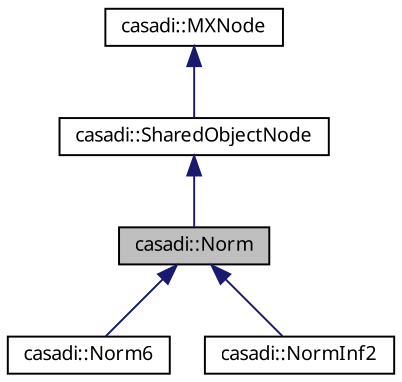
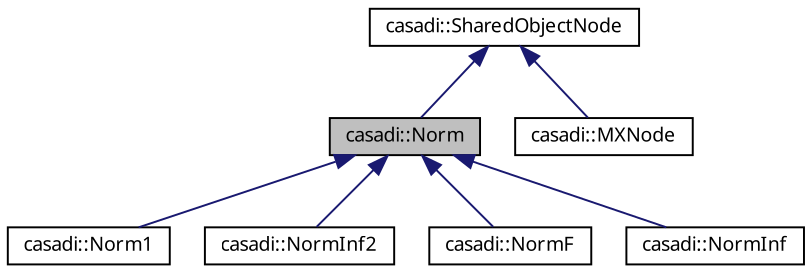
(194, 92) -> (561, 89)
none -> (510, 246)
none -> (715, 246)
(89, 355) -> (89, 246)
